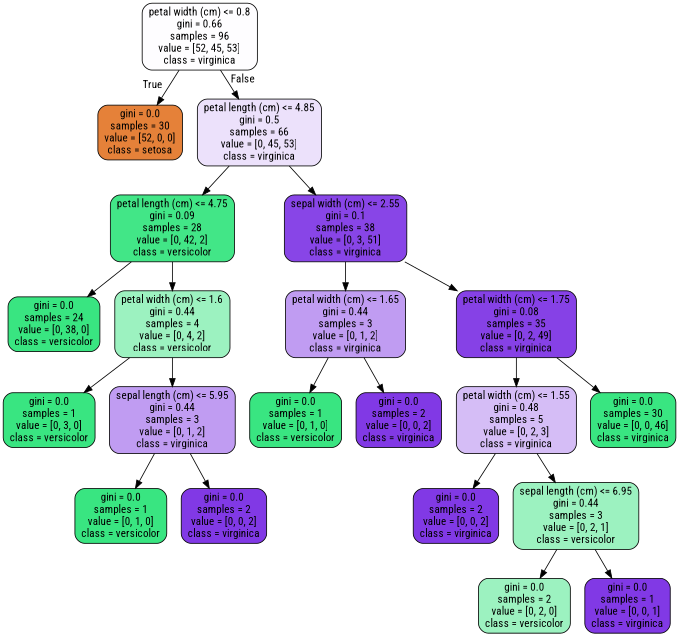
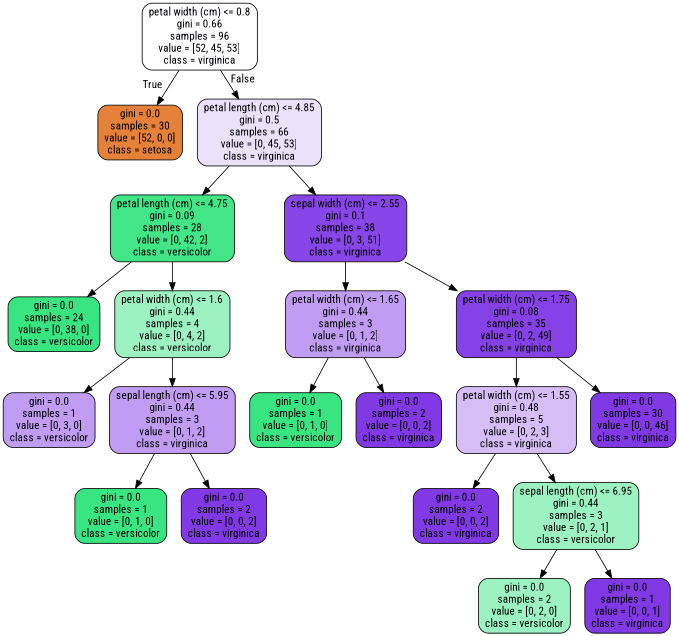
(49, 420) -> (49, 420)
(633, 420) -> (633, 420)
